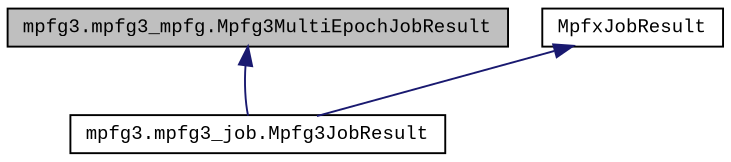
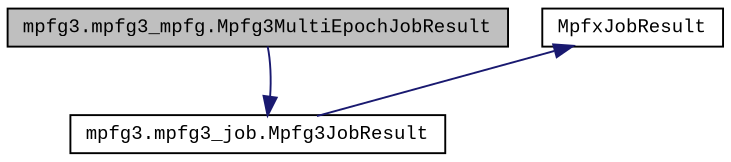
(245, 91) -> (270, 71)
